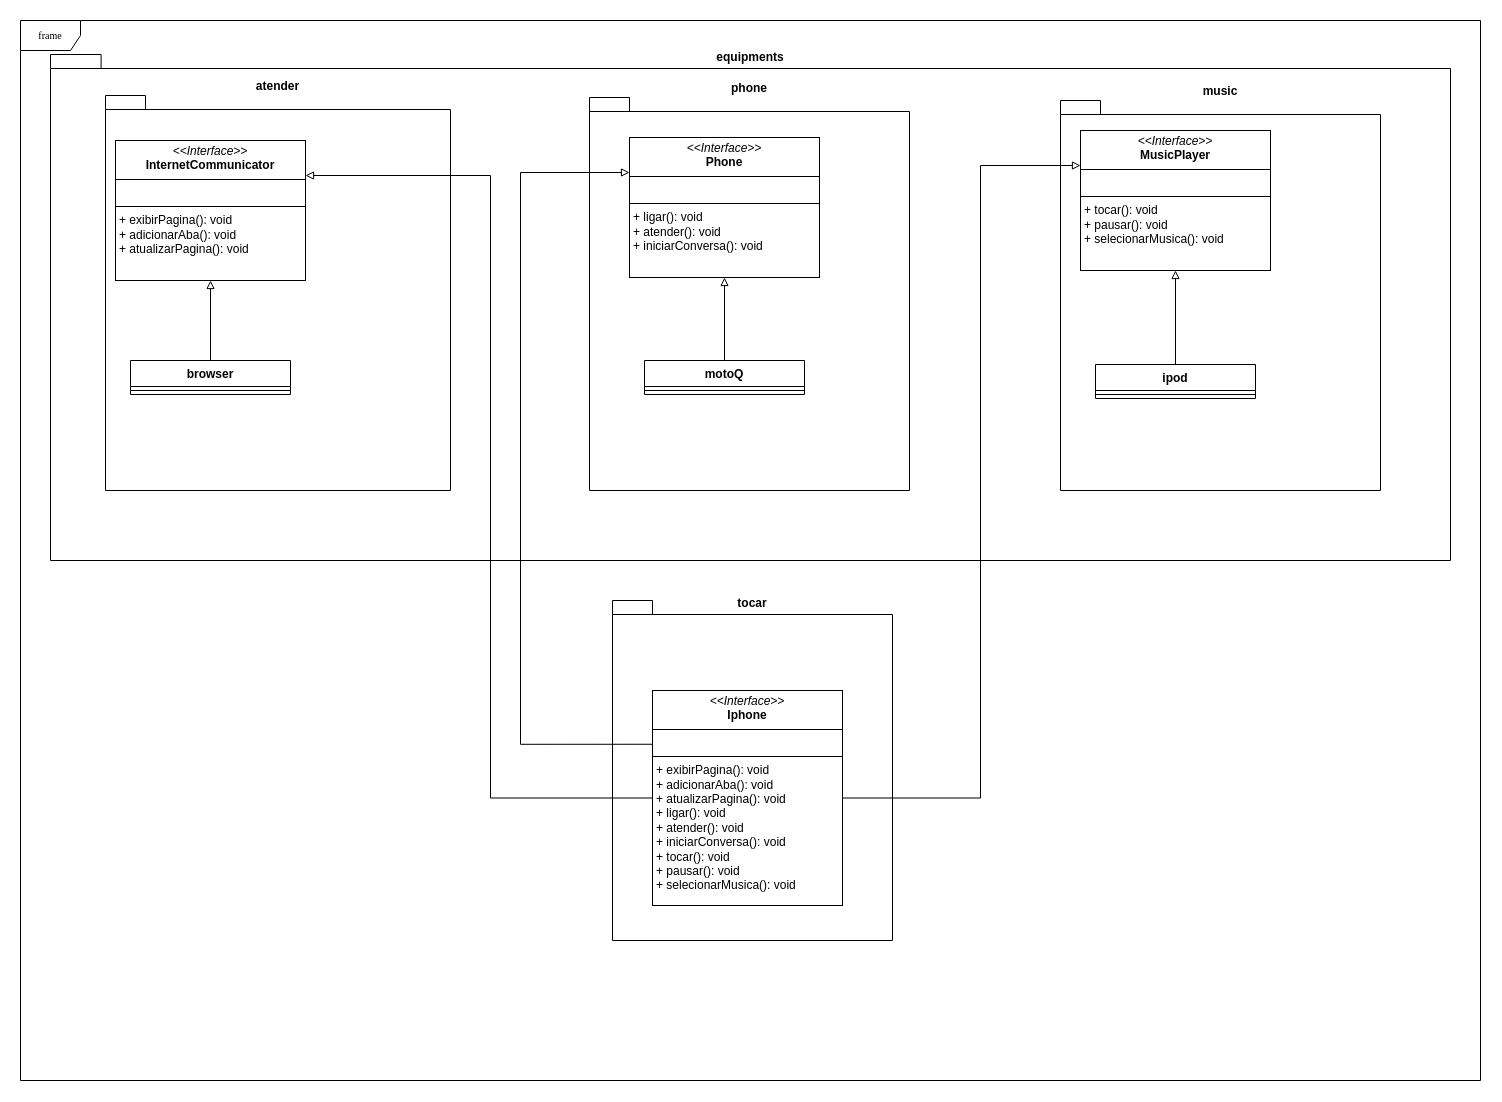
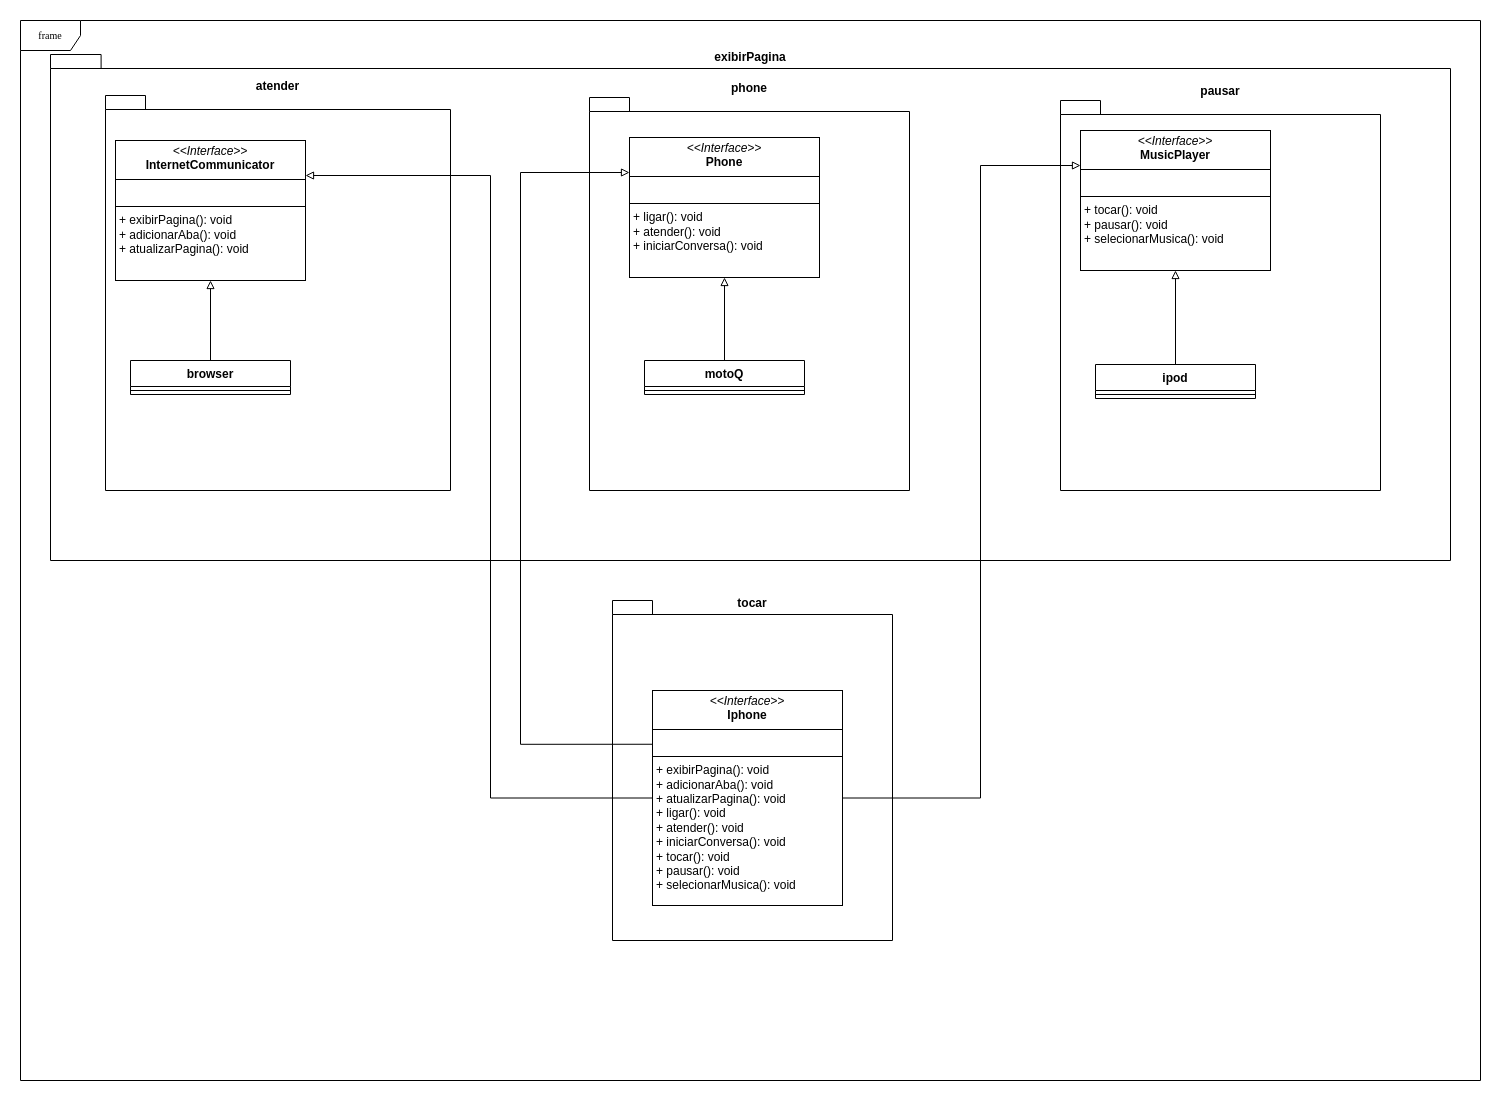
(751, 56) -> (751, 56)
(1221, 90) -> (1221, 90)
